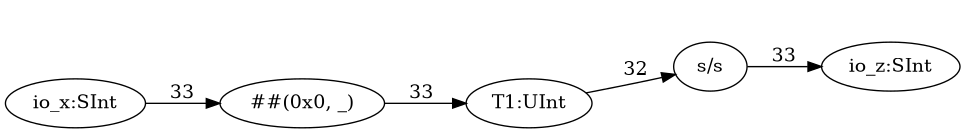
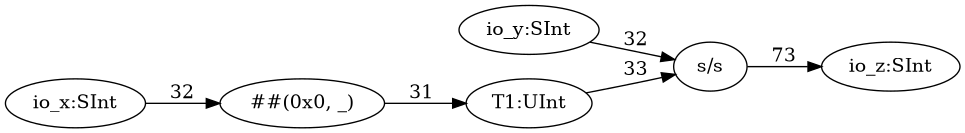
none -> (529, 30)
(784, 56) -> (784, 56)
(636, 70) -> (636, 70)
(183, 93) -> (183, 93)
(422, 93) -> (422, 93)
